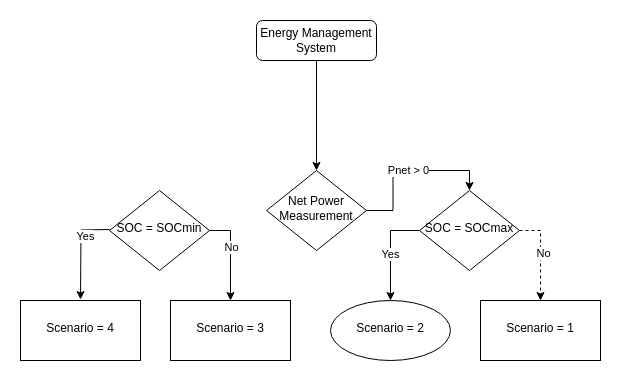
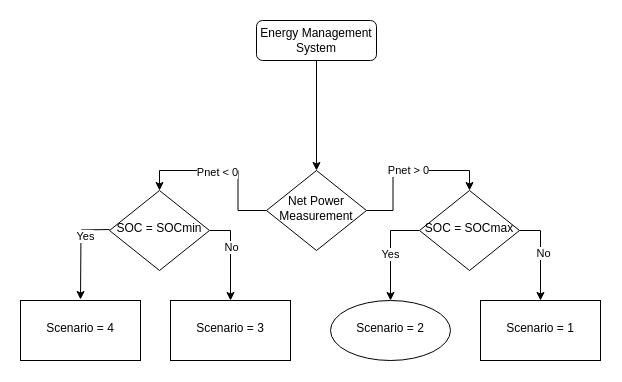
none -> (227, 171)
(538, 231) -> (538, 231)
